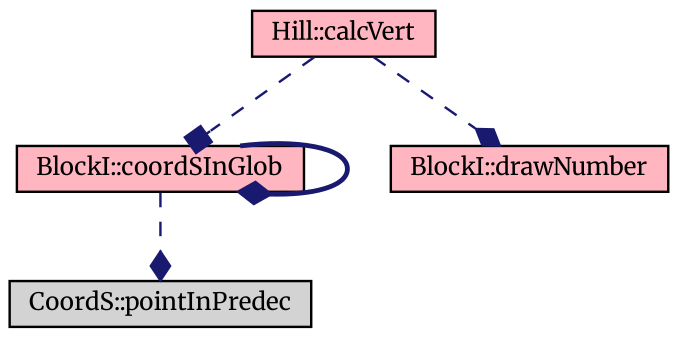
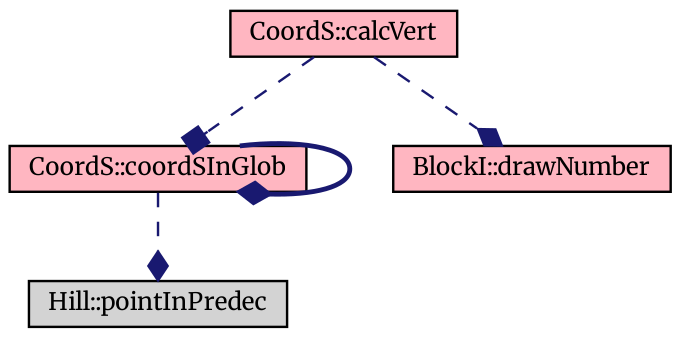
(344, 34) -> (344, 34)
(160, 169) -> (158, 169)
(160, 304) -> (158, 304)
